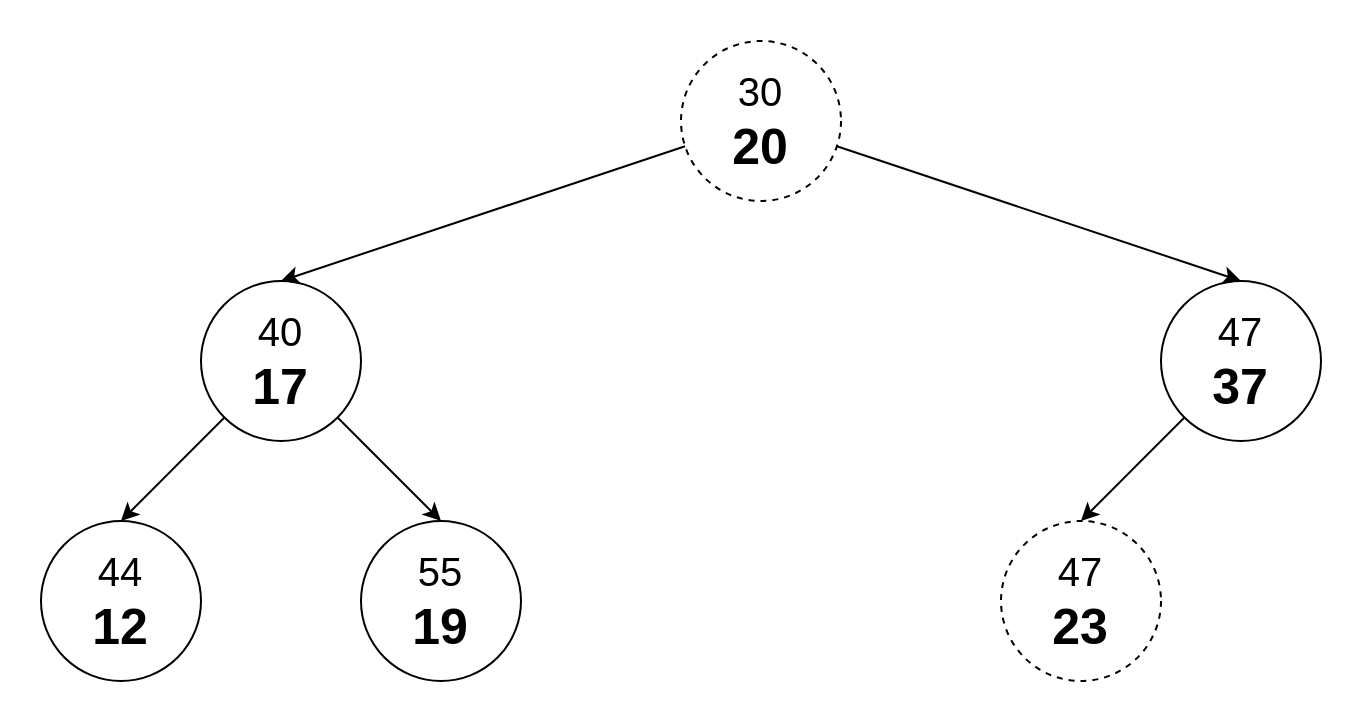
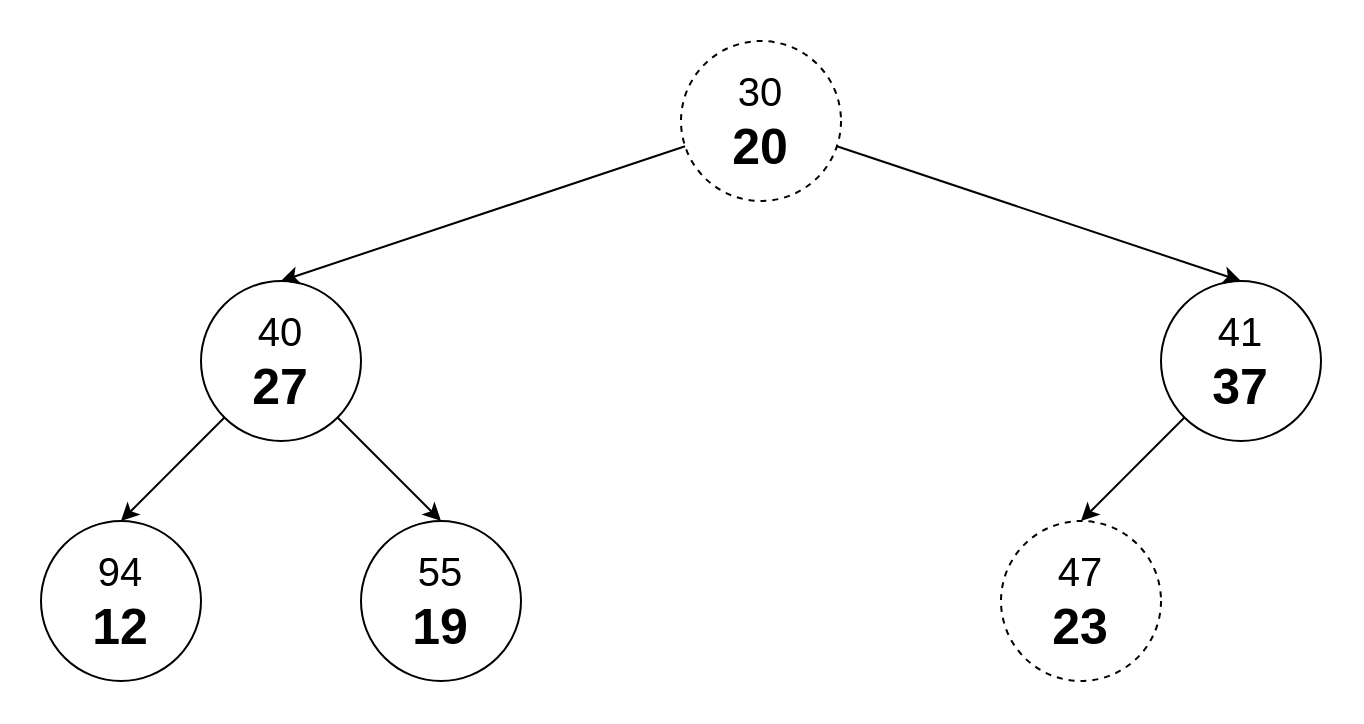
(281, 361) -> (281, 361)
(1241, 361) -> (1241, 361)
(121, 601) -> (121, 601)
